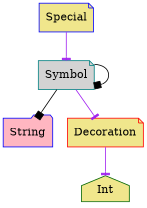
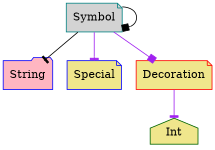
(66, 44) -> (94, 44)
(49, 101) -> (63, 45)
(85, 102) -> (131, 44)
